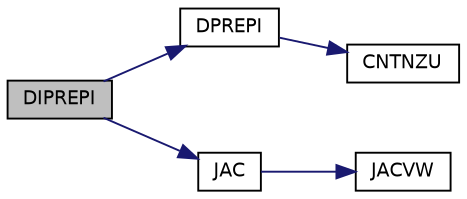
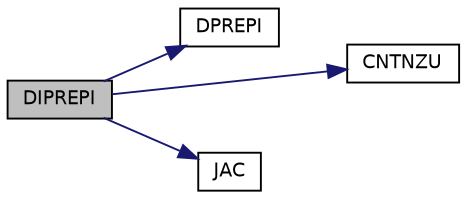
(304, 43) -> (220, 83)
(403, 172) -> none
